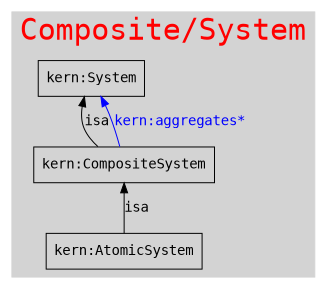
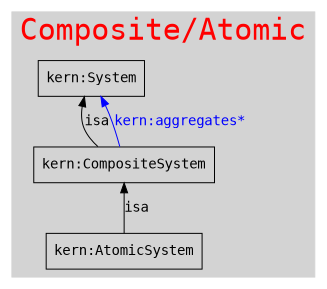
(163, 32) -> (163, 32)
